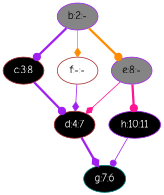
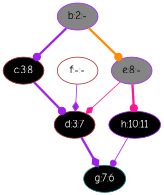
(78, 39) -> none
(75, 125) -> (75, 125)
